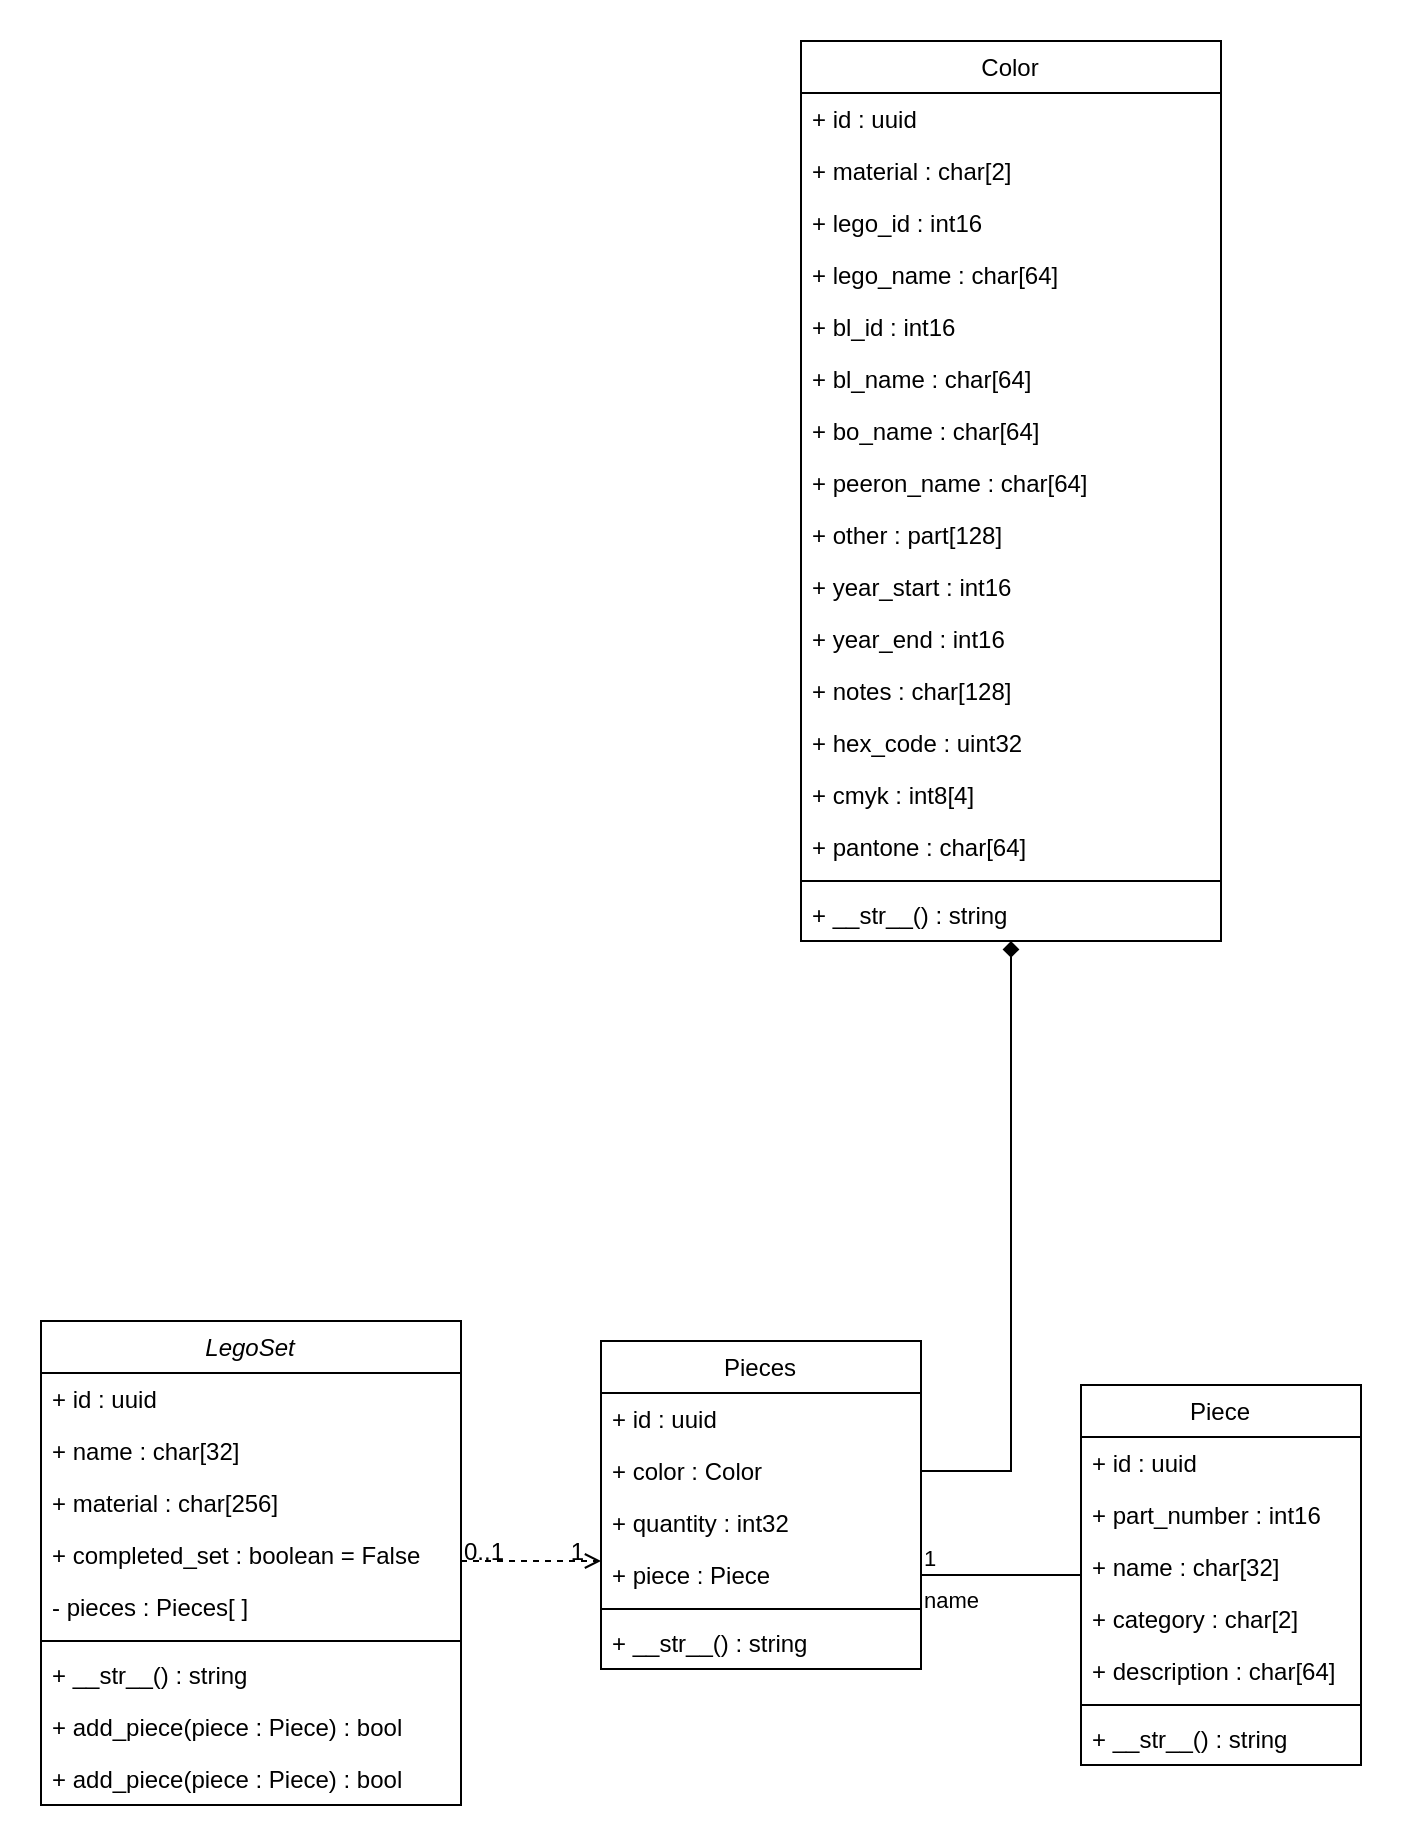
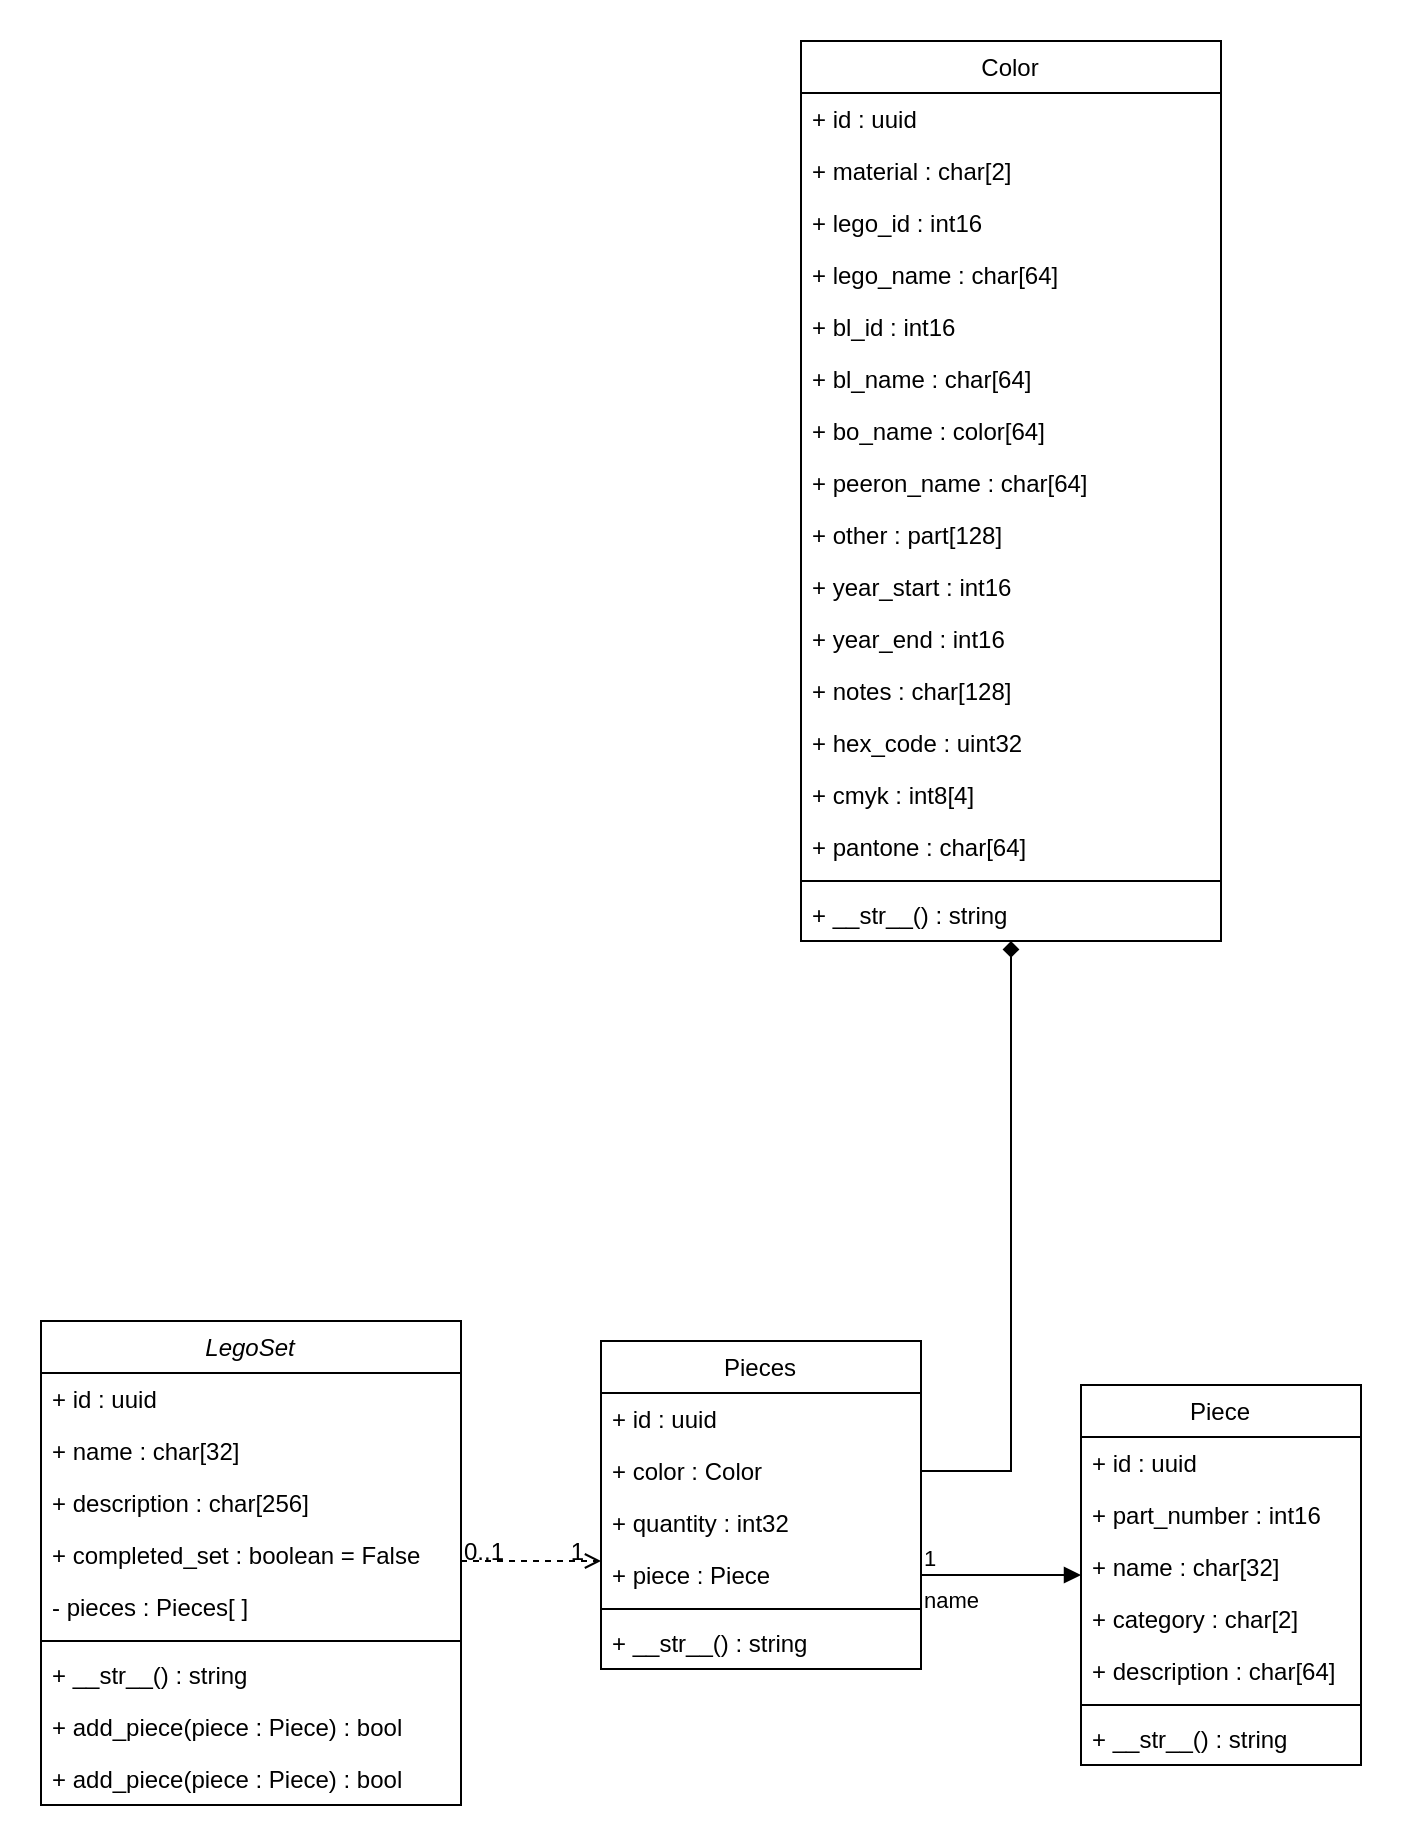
(934, 432) -> (938, 432)
(181, 1504) -> (201, 1504)
(1070, 1575) -> (1063, 1575)
